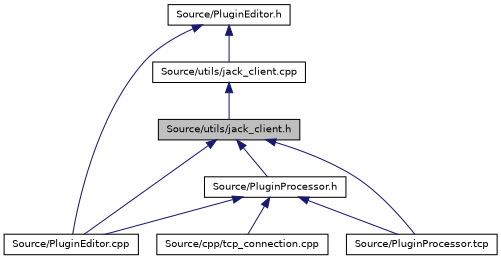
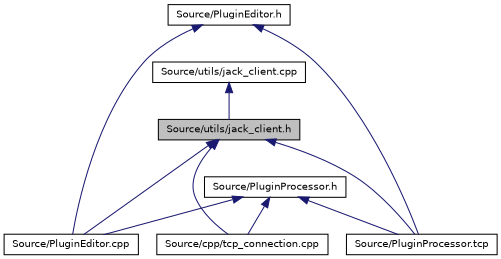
(229, 49) -> (359, 116)
(256, 163) -> (194, 195)
